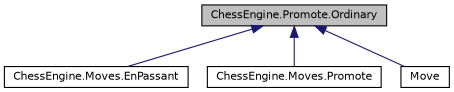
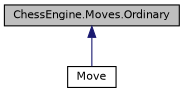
(294, 15) -> (92, 15)
(96, 77) -> none
(294, 77) -> none
